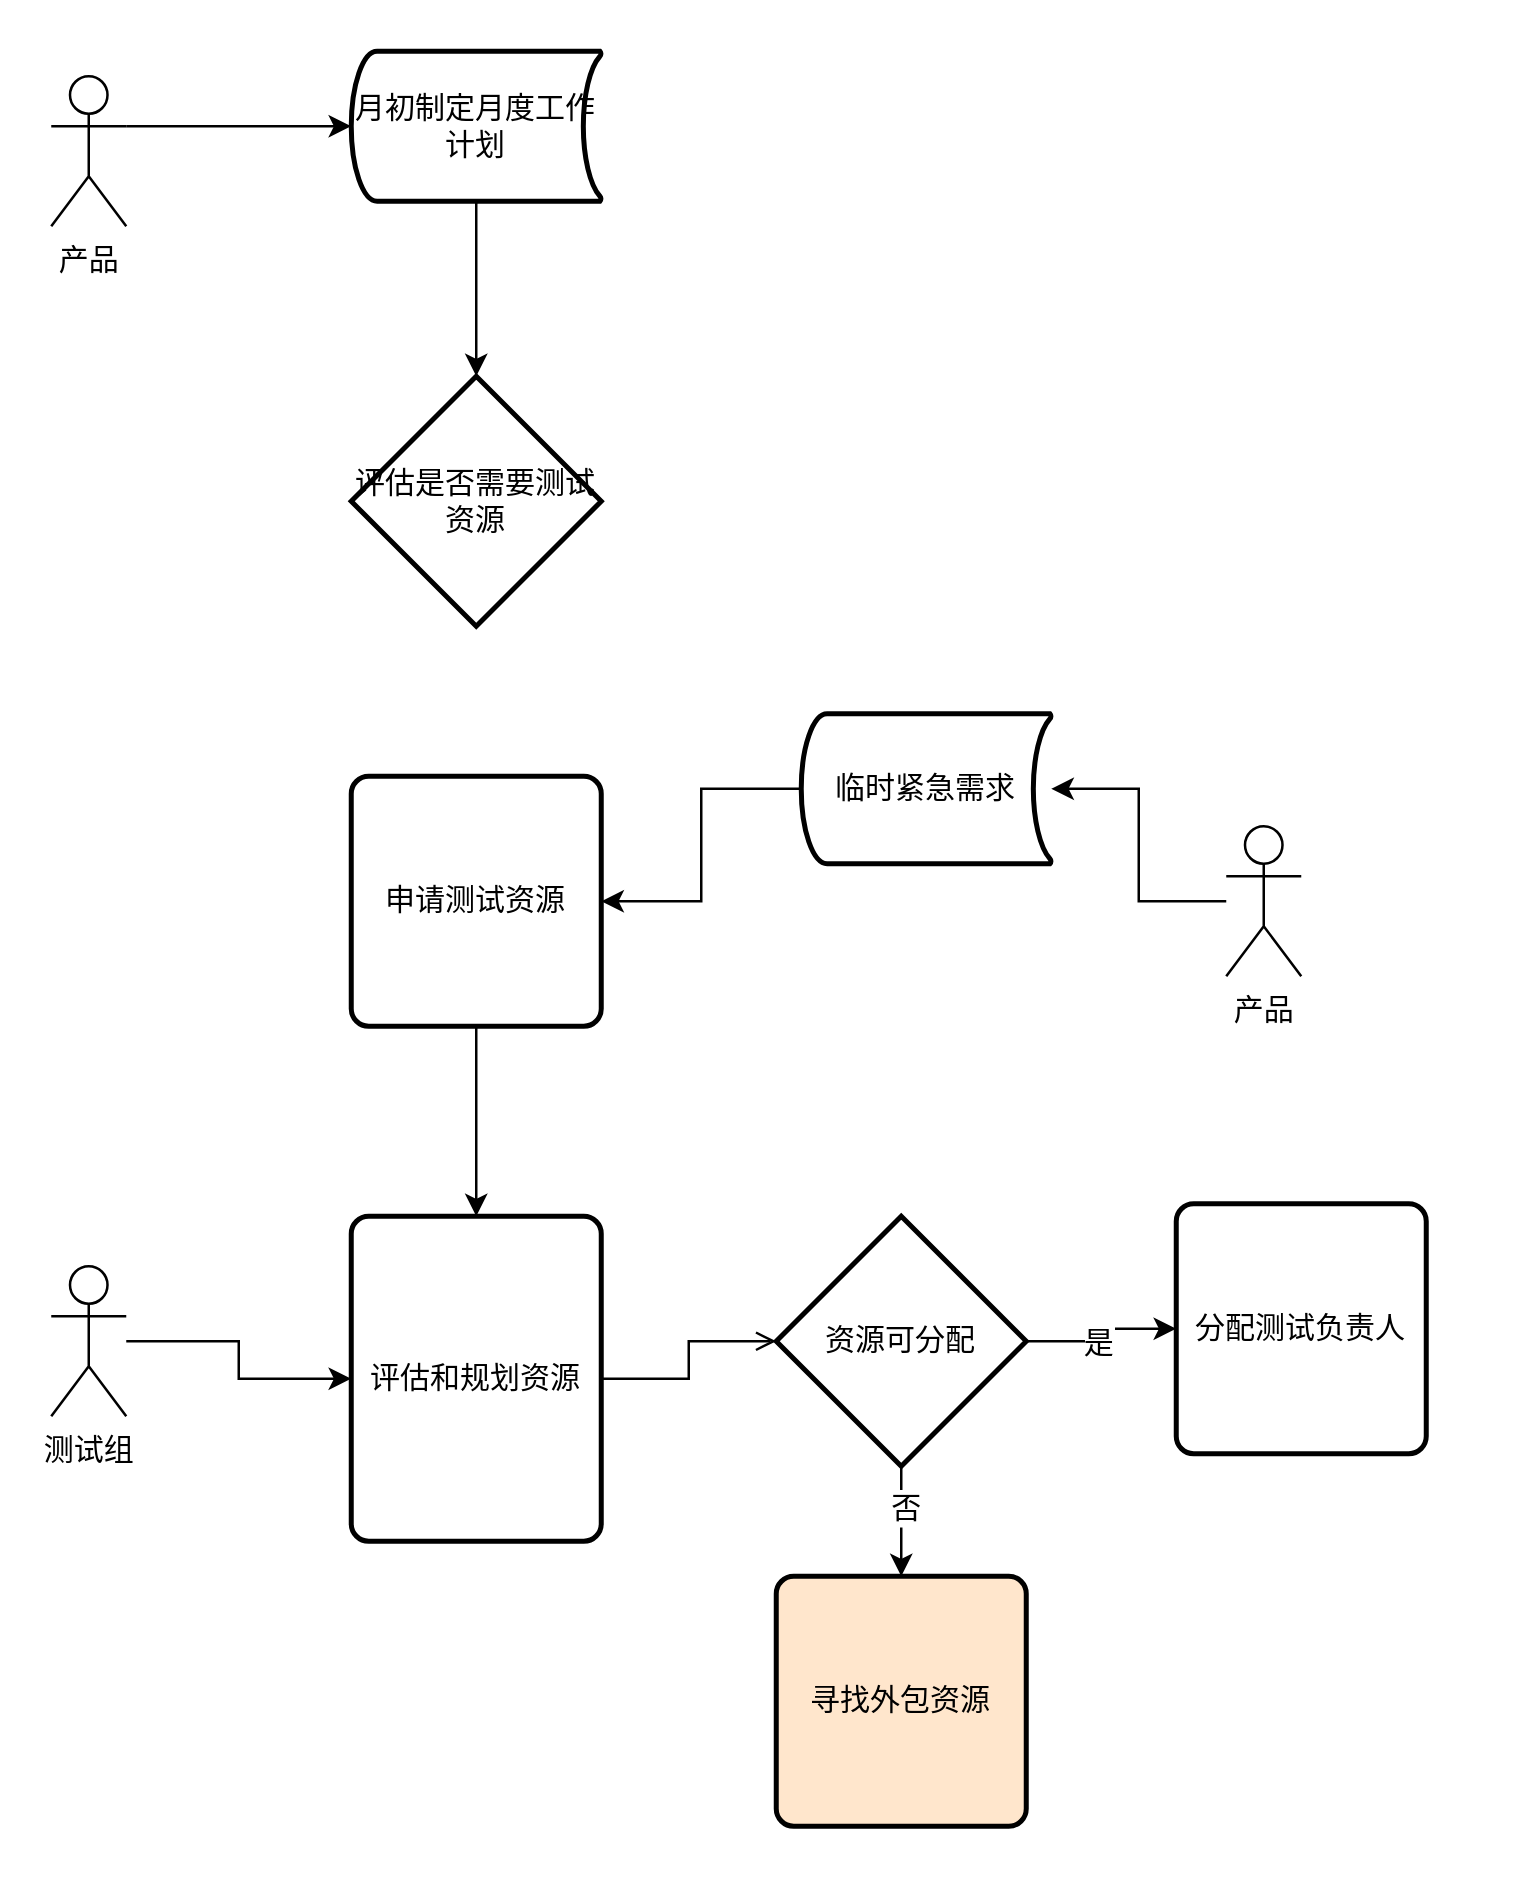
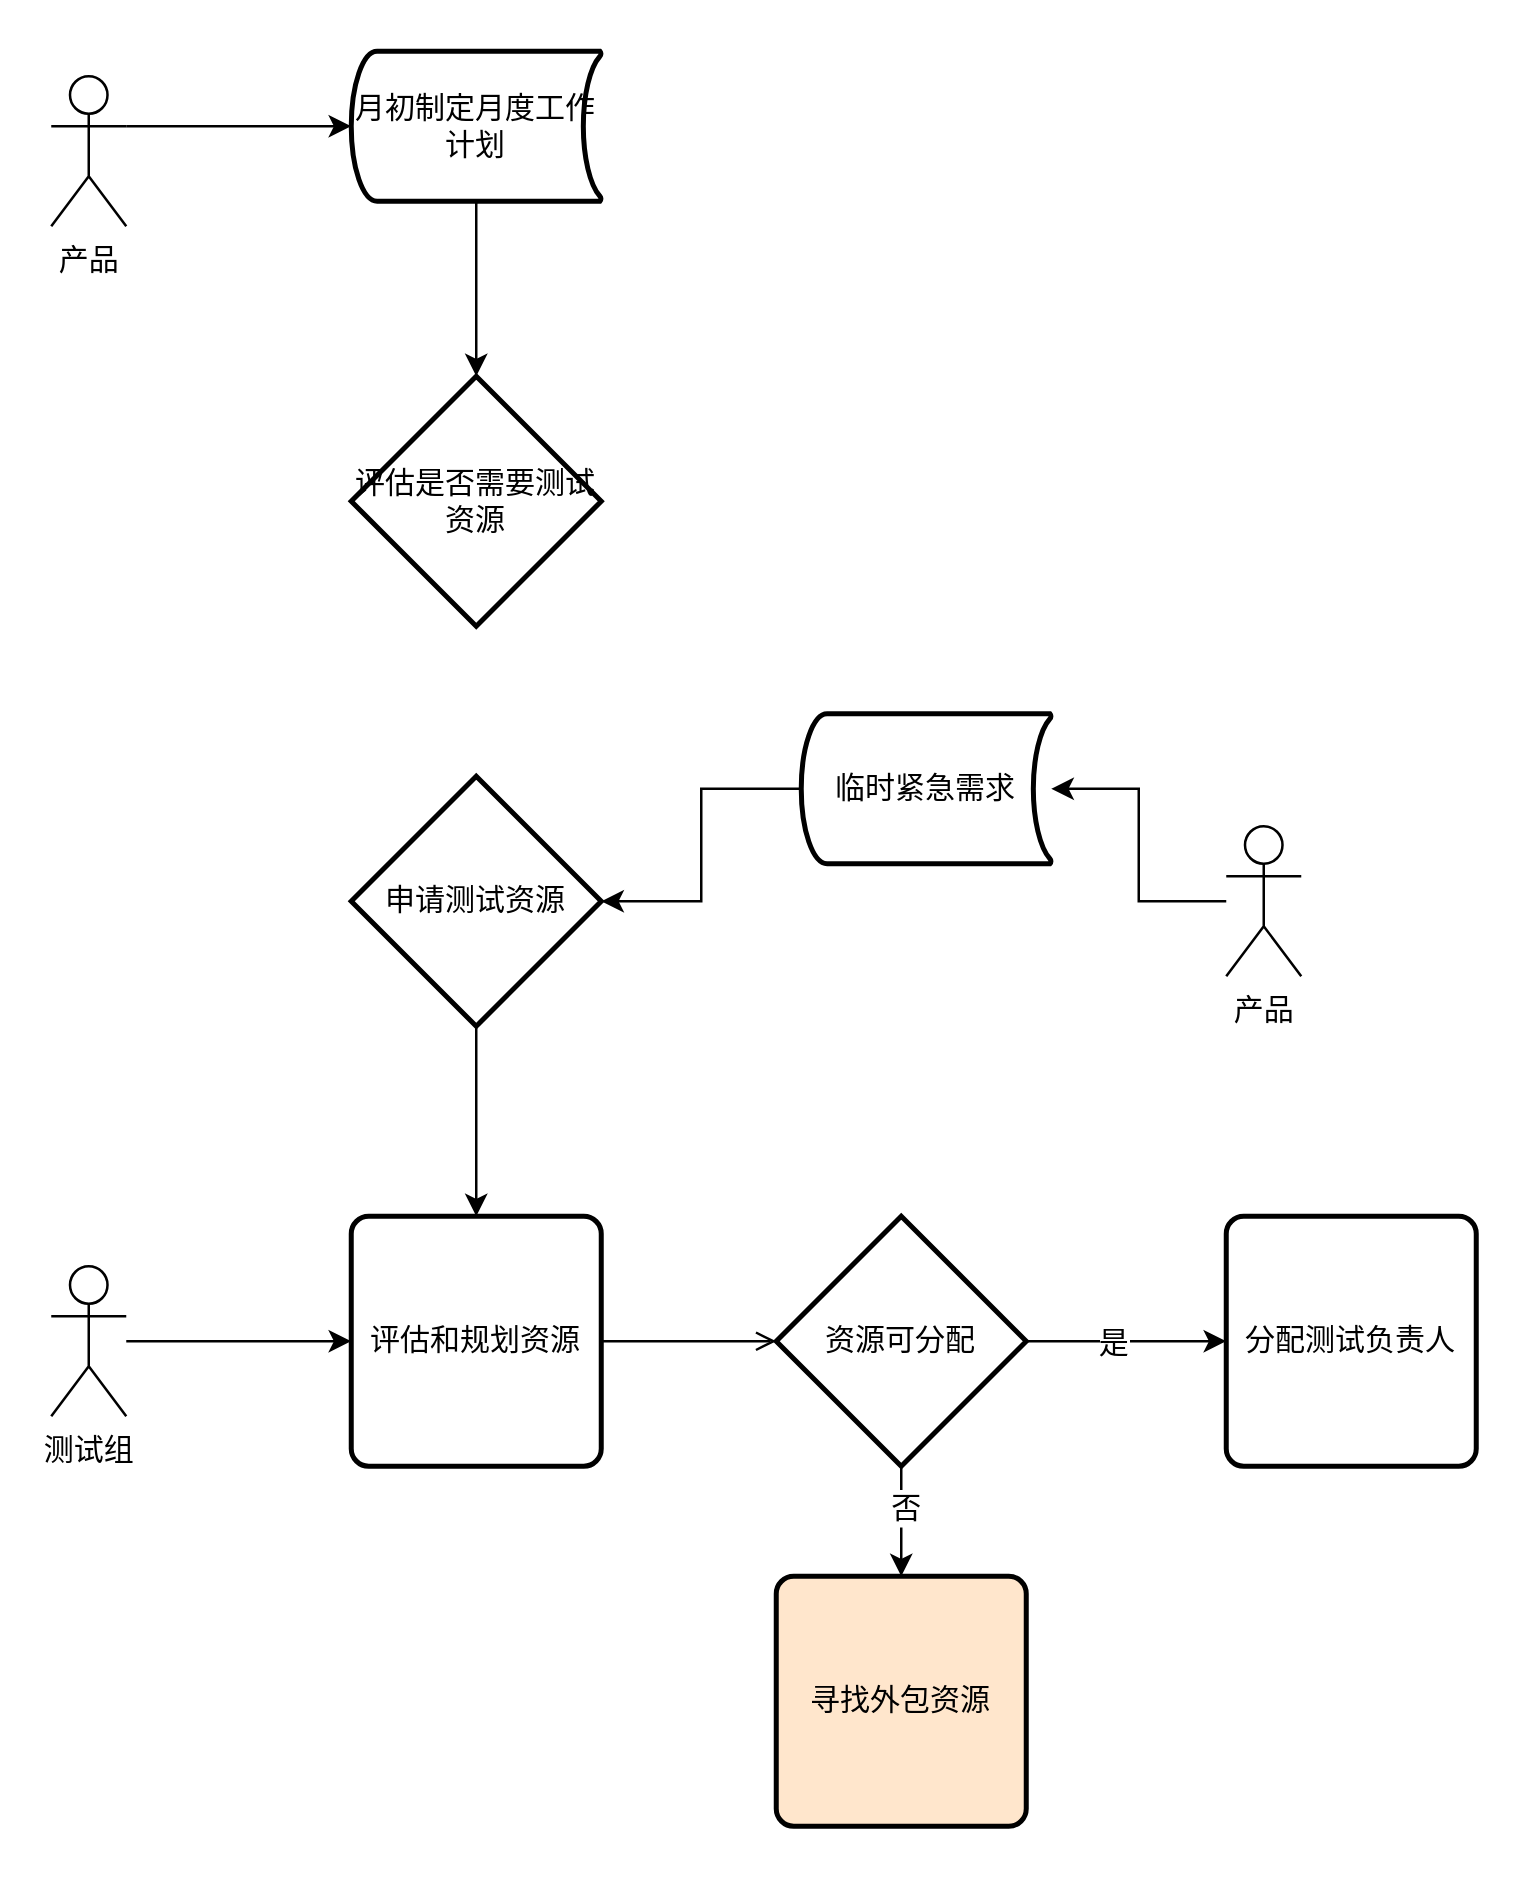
(476, 901) -> (476, 901)
(1301, 1329) -> (1351, 1341)
(476, 1379) -> (476, 1341)
